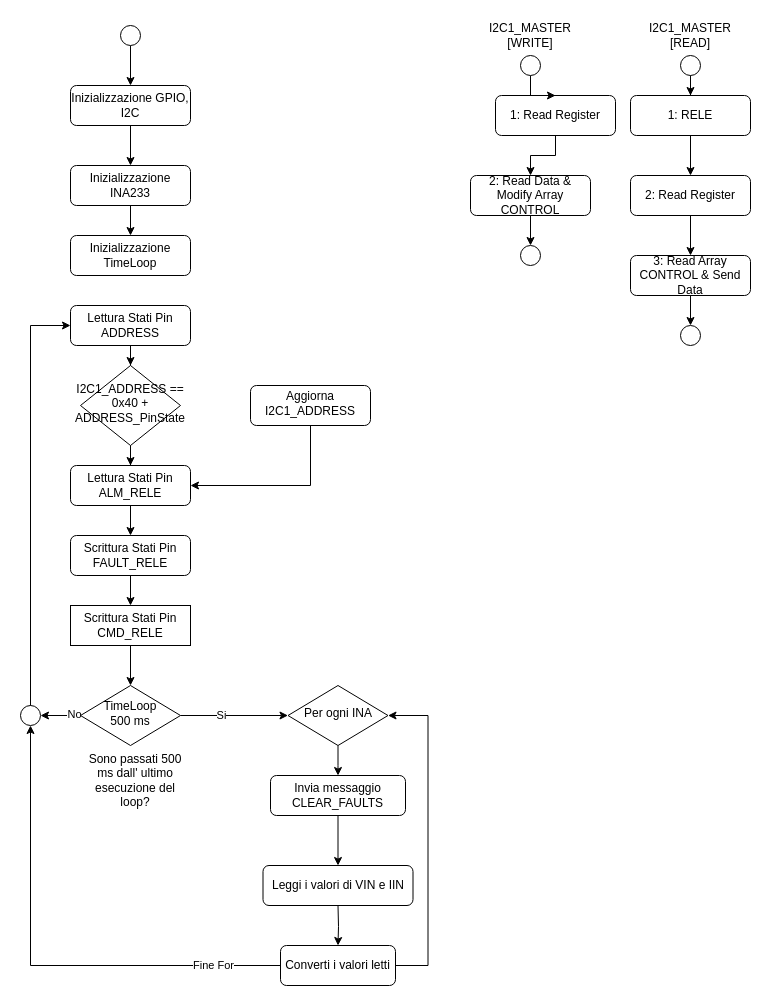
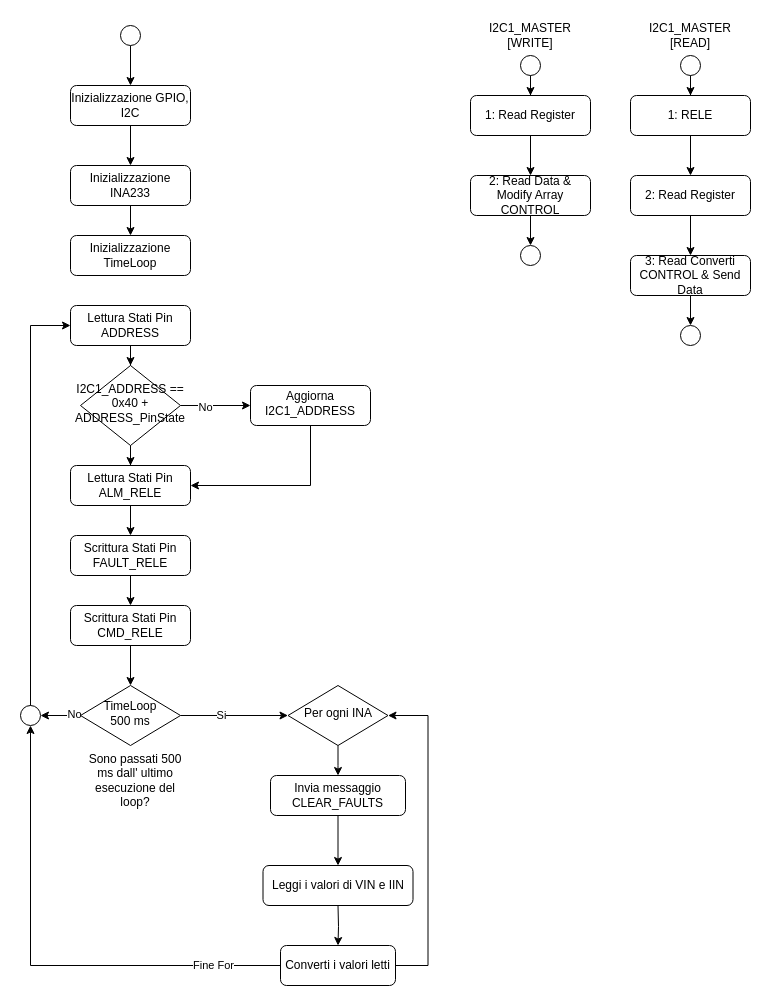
(556, 116) -> (531, 116)
(691, 276) -> (691, 276)
none -> (212, 406)
(131, 626) -> (131, 626)
